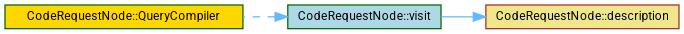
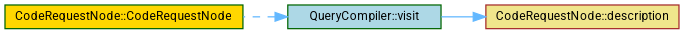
(124, 17) -> (124, 17)
(364, 17) -> (364, 17)
